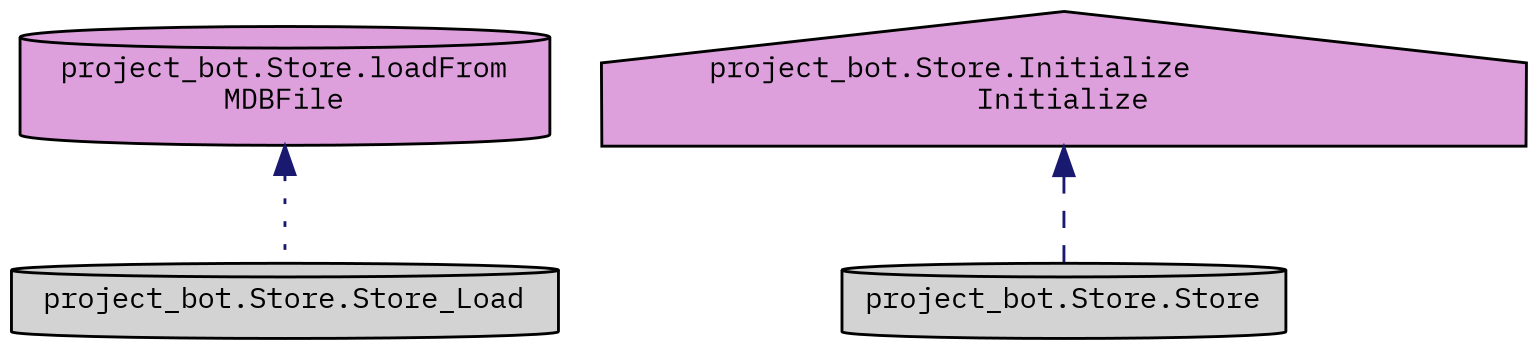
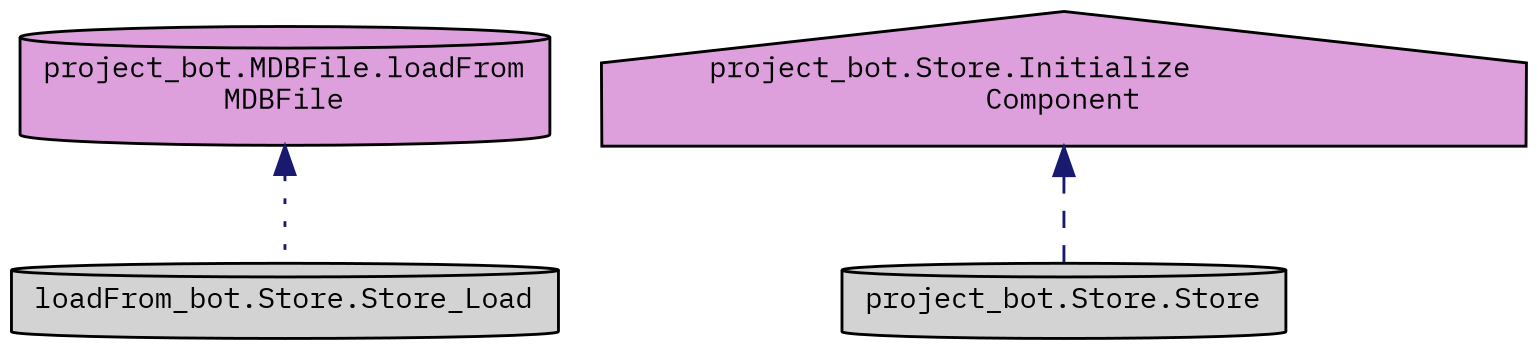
(285, 86) -> (285, 86)
(1064, 86) -> (1064, 86)
(285, 301) -> (285, 301)
